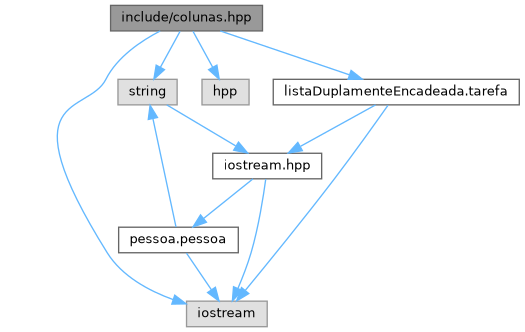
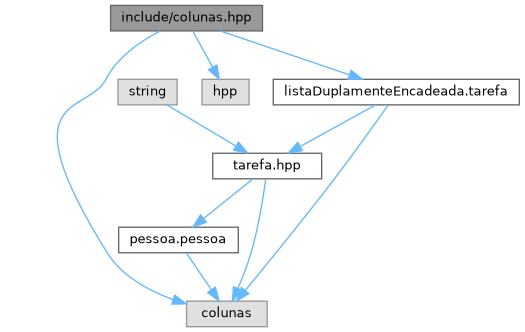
(170, 49) -> none
(267, 166) -> (267, 166)
(164, 173) -> none
(227, 314) -> (227, 314)
